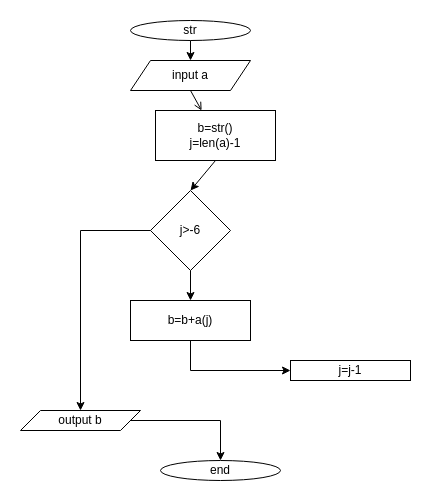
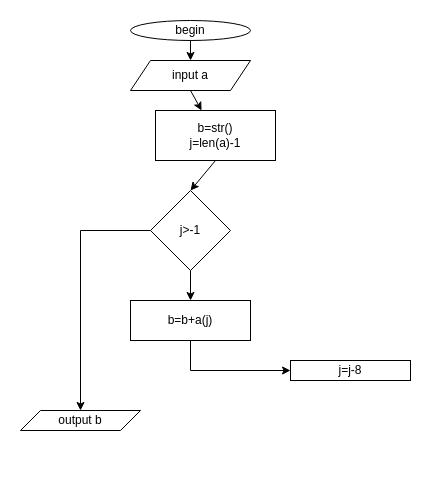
(191, 31) -> (191, 31)
(198, 104) -> (198, 103)
(191, 231) -> (191, 231)
(351, 371) -> (351, 371)
(192, 421) -> none
(221, 471) -> none
